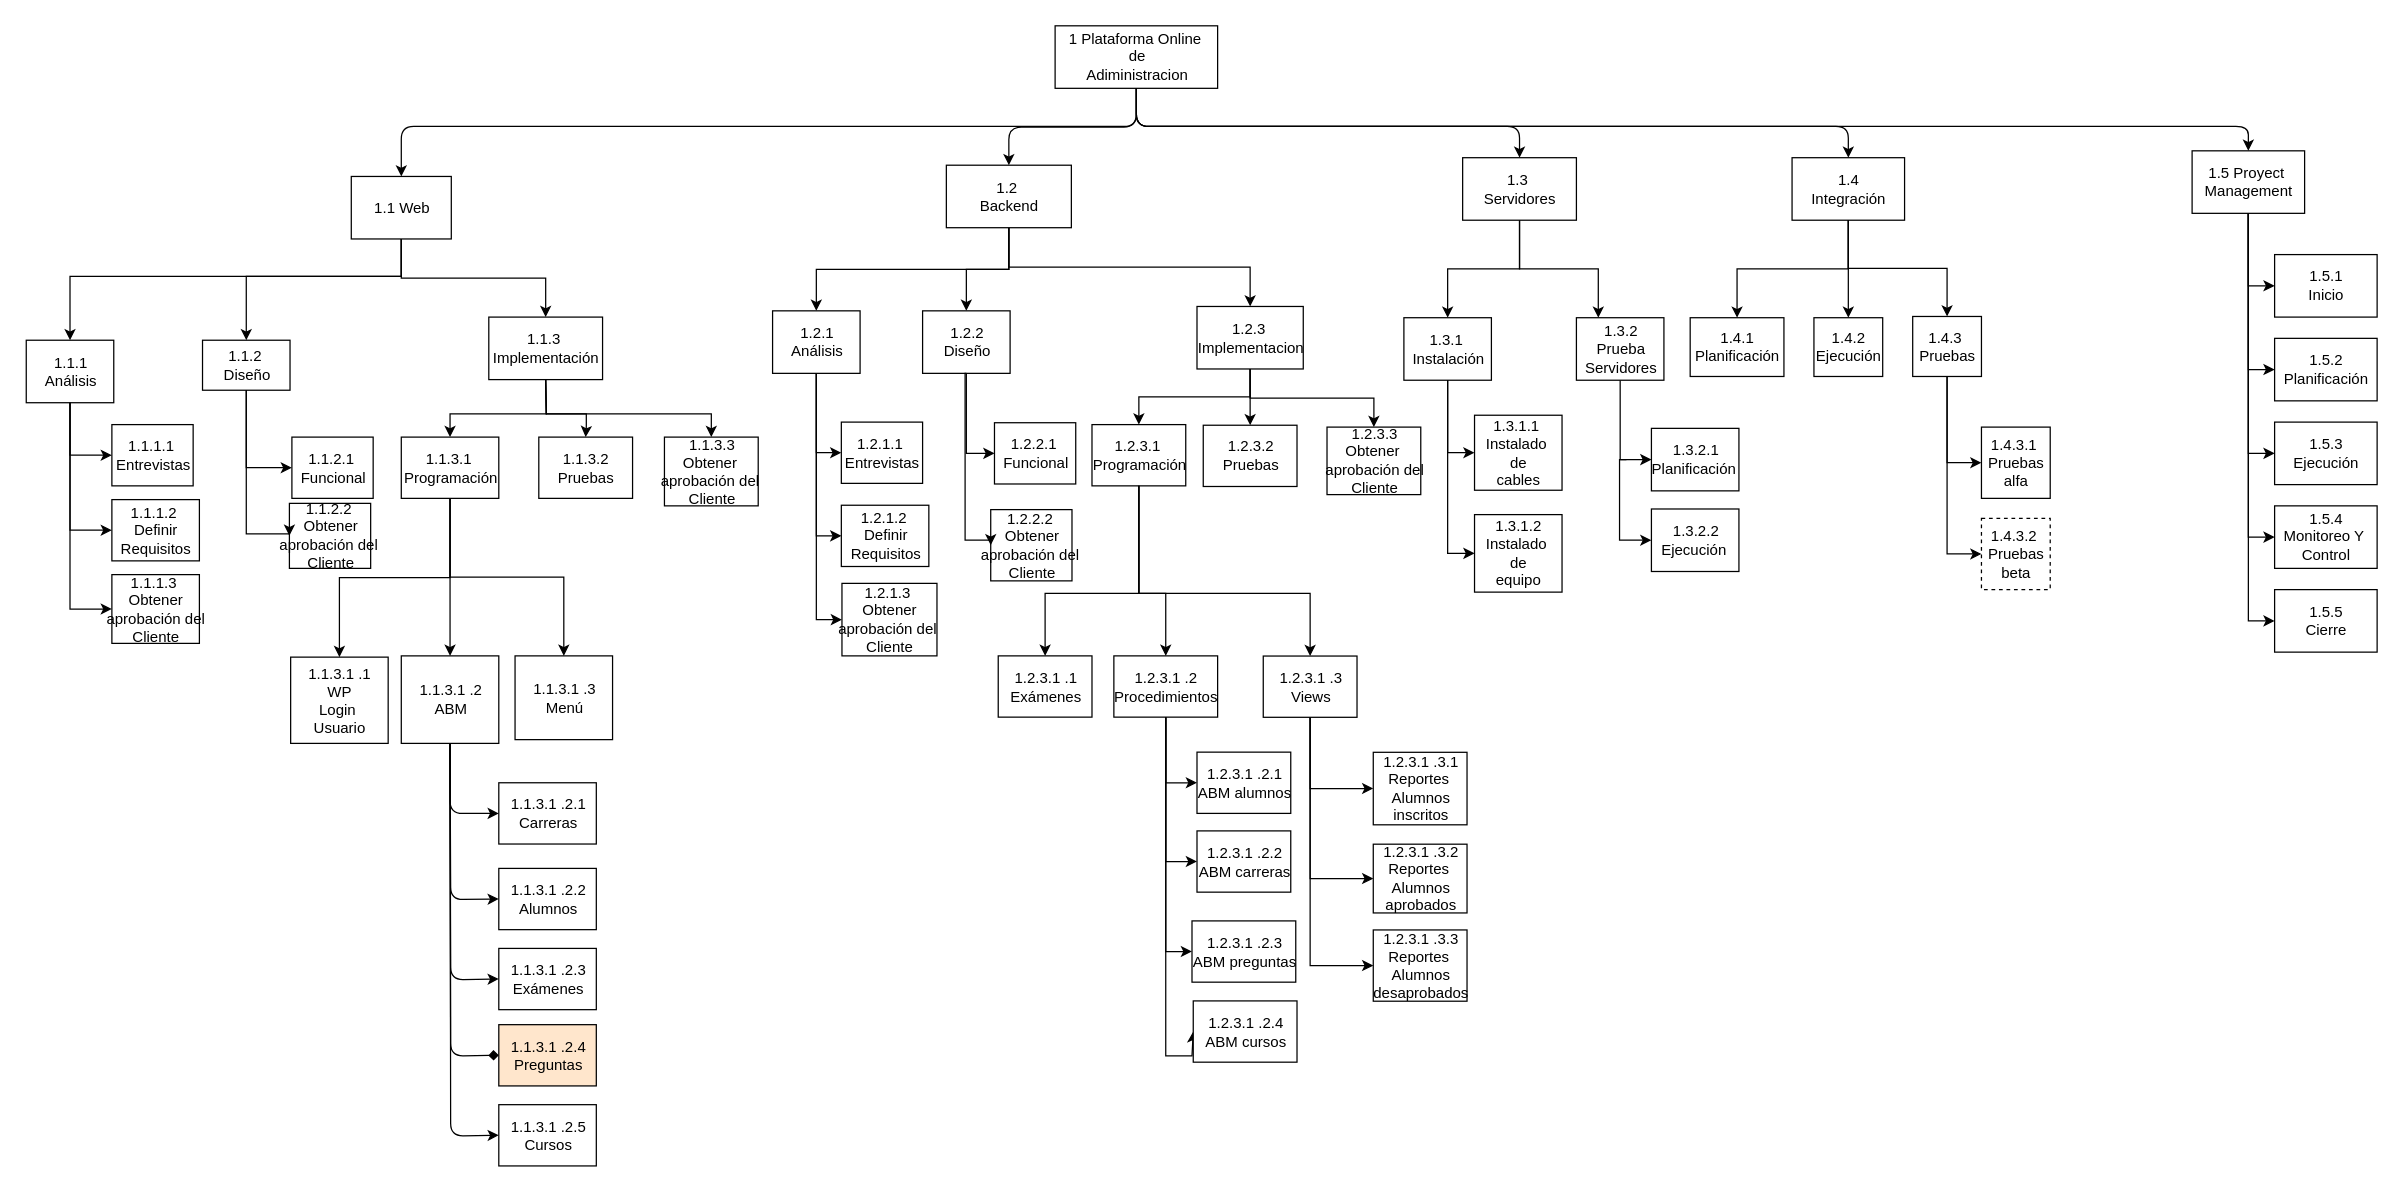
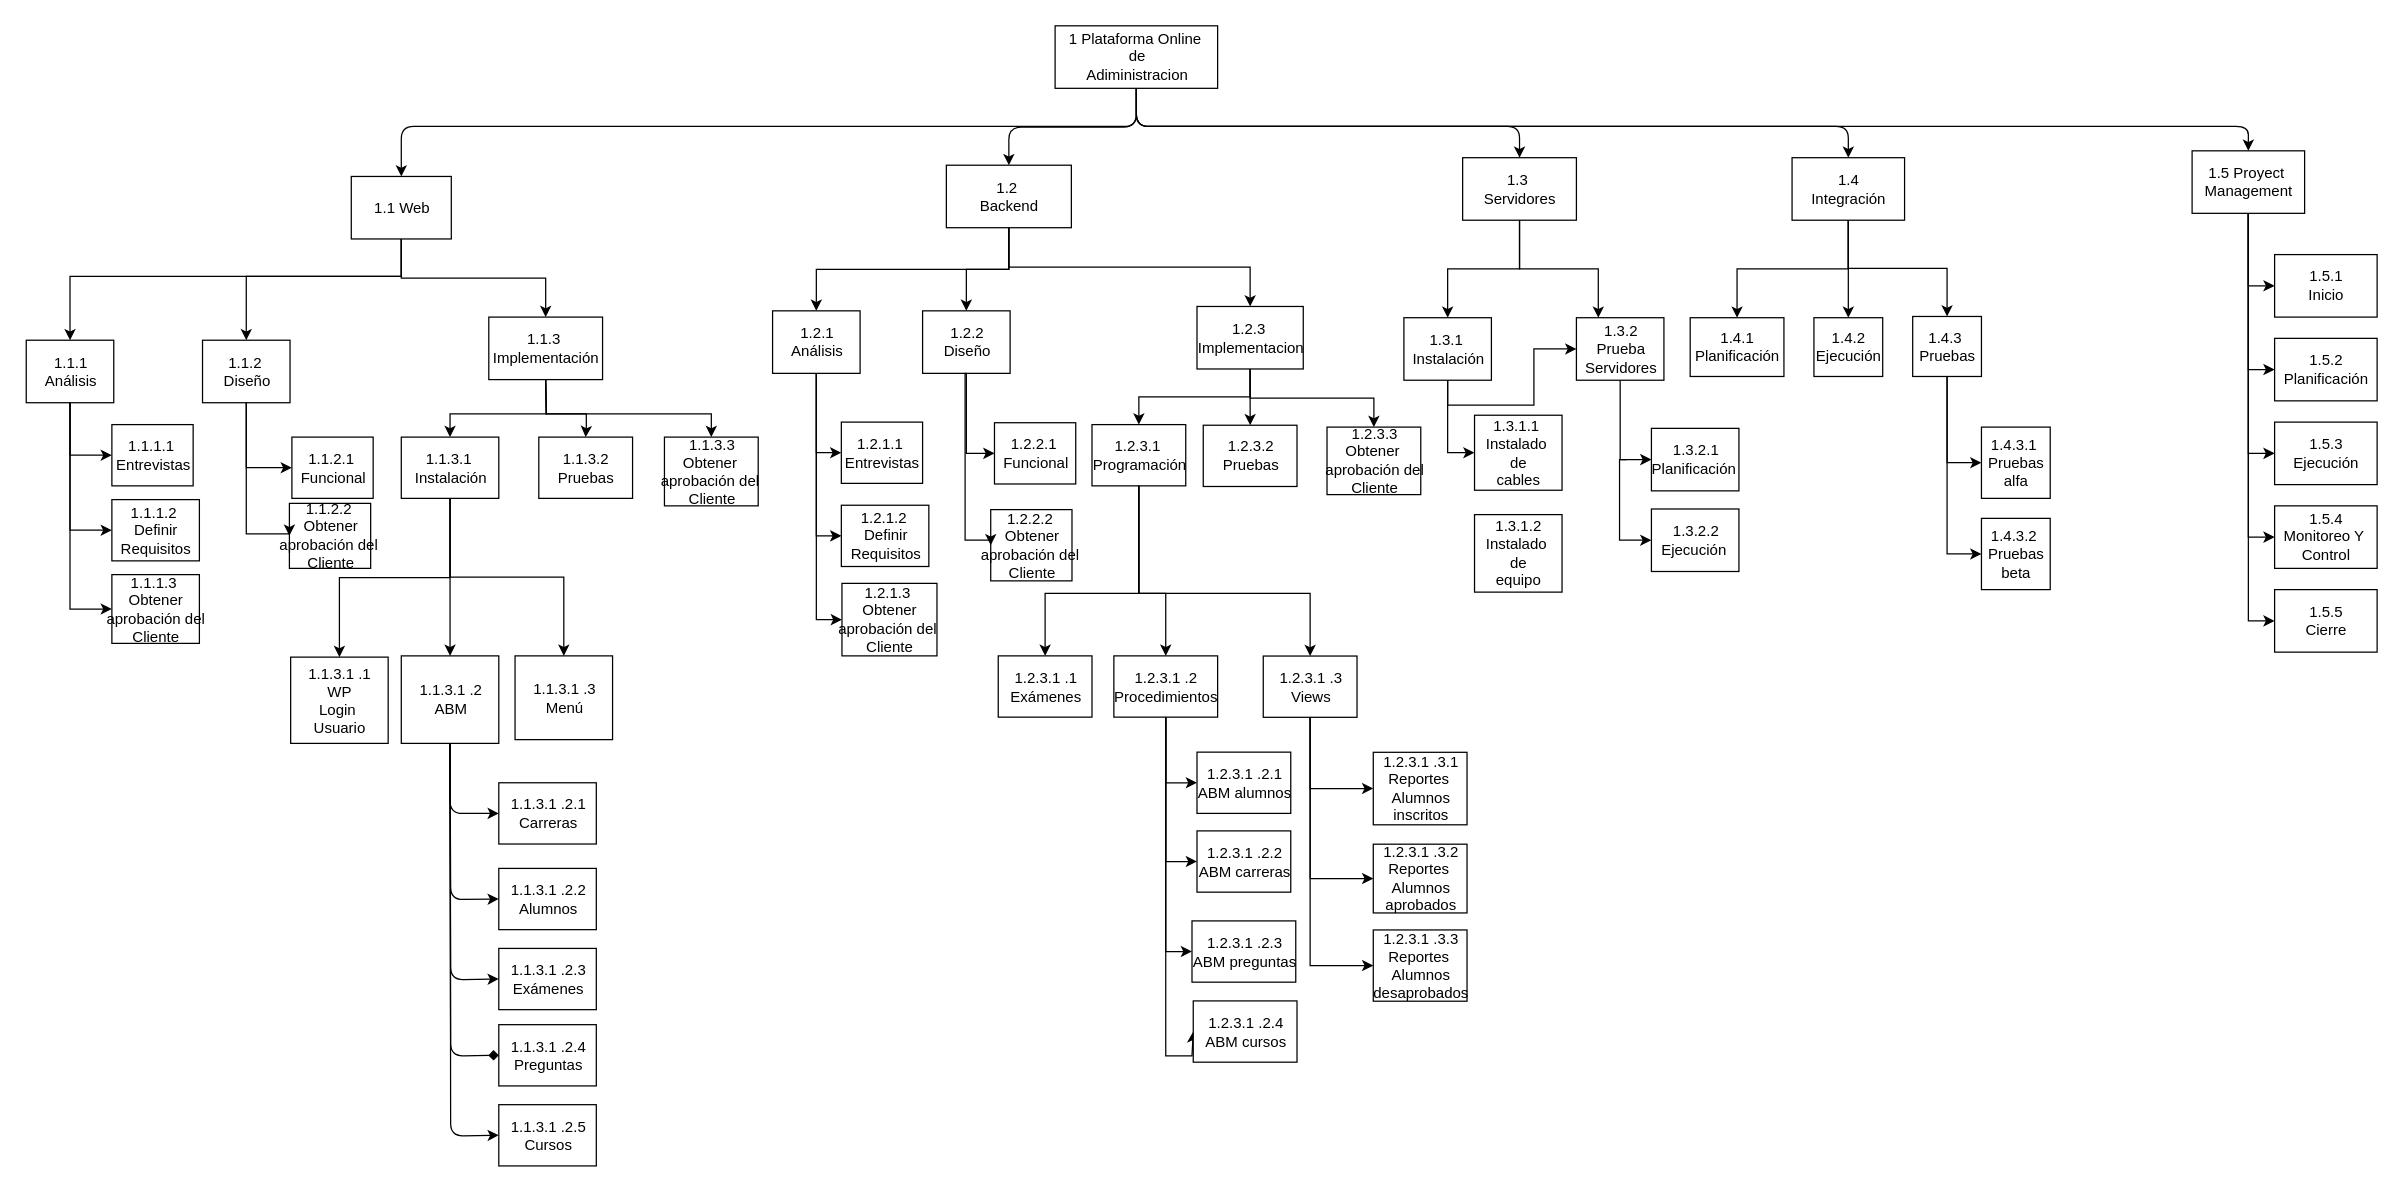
(246, 365) -> (246, 371)
(451, 468) -> (451, 468)
(1448, 513) -> (1534, 402)
(2016, 554) -> (2016, 554)
(548, 1055) -> (548, 1055)
